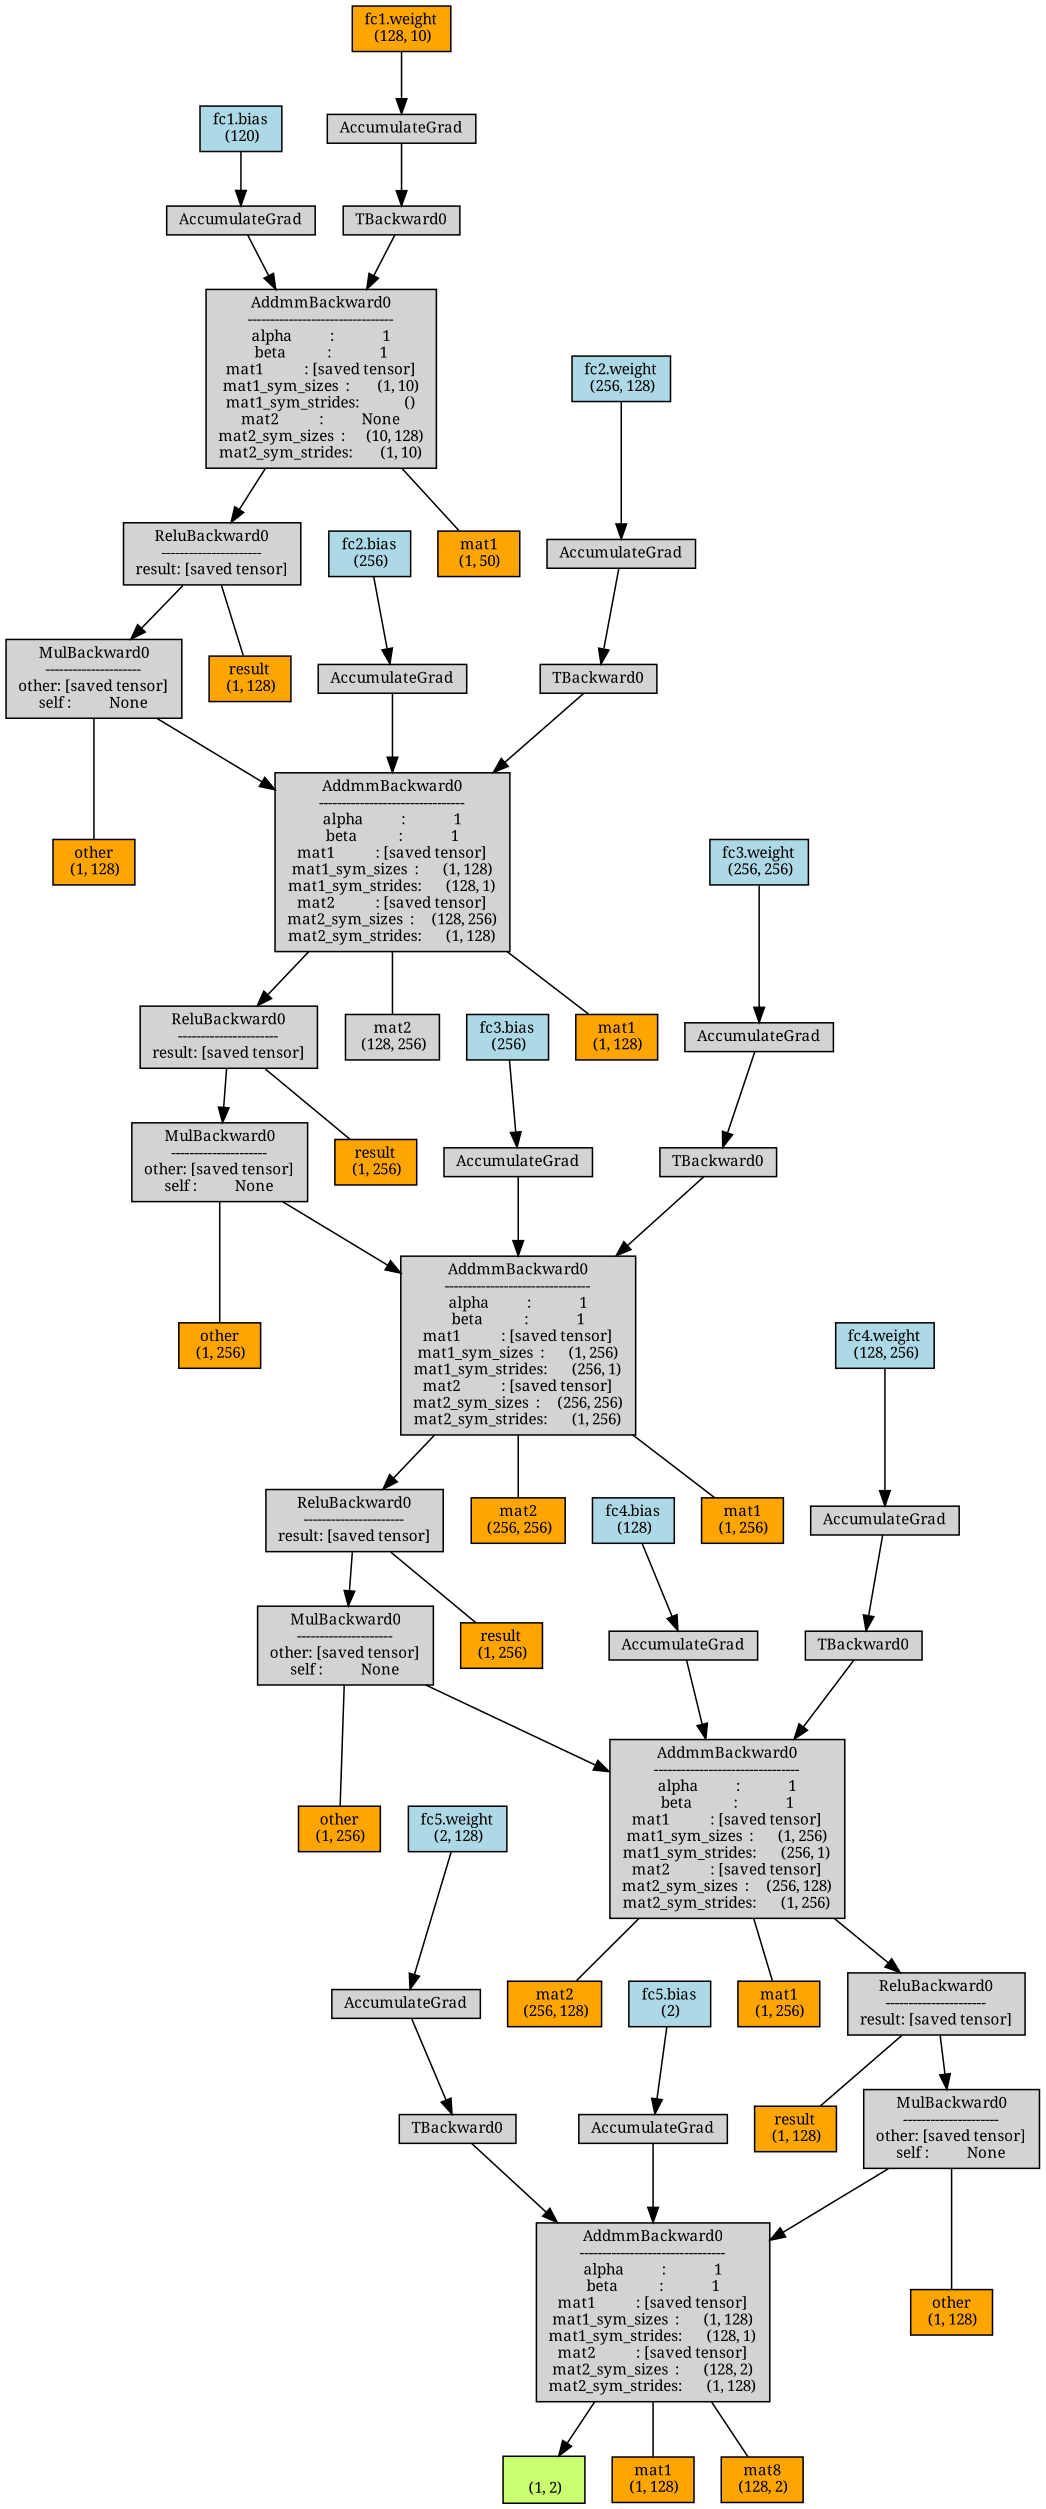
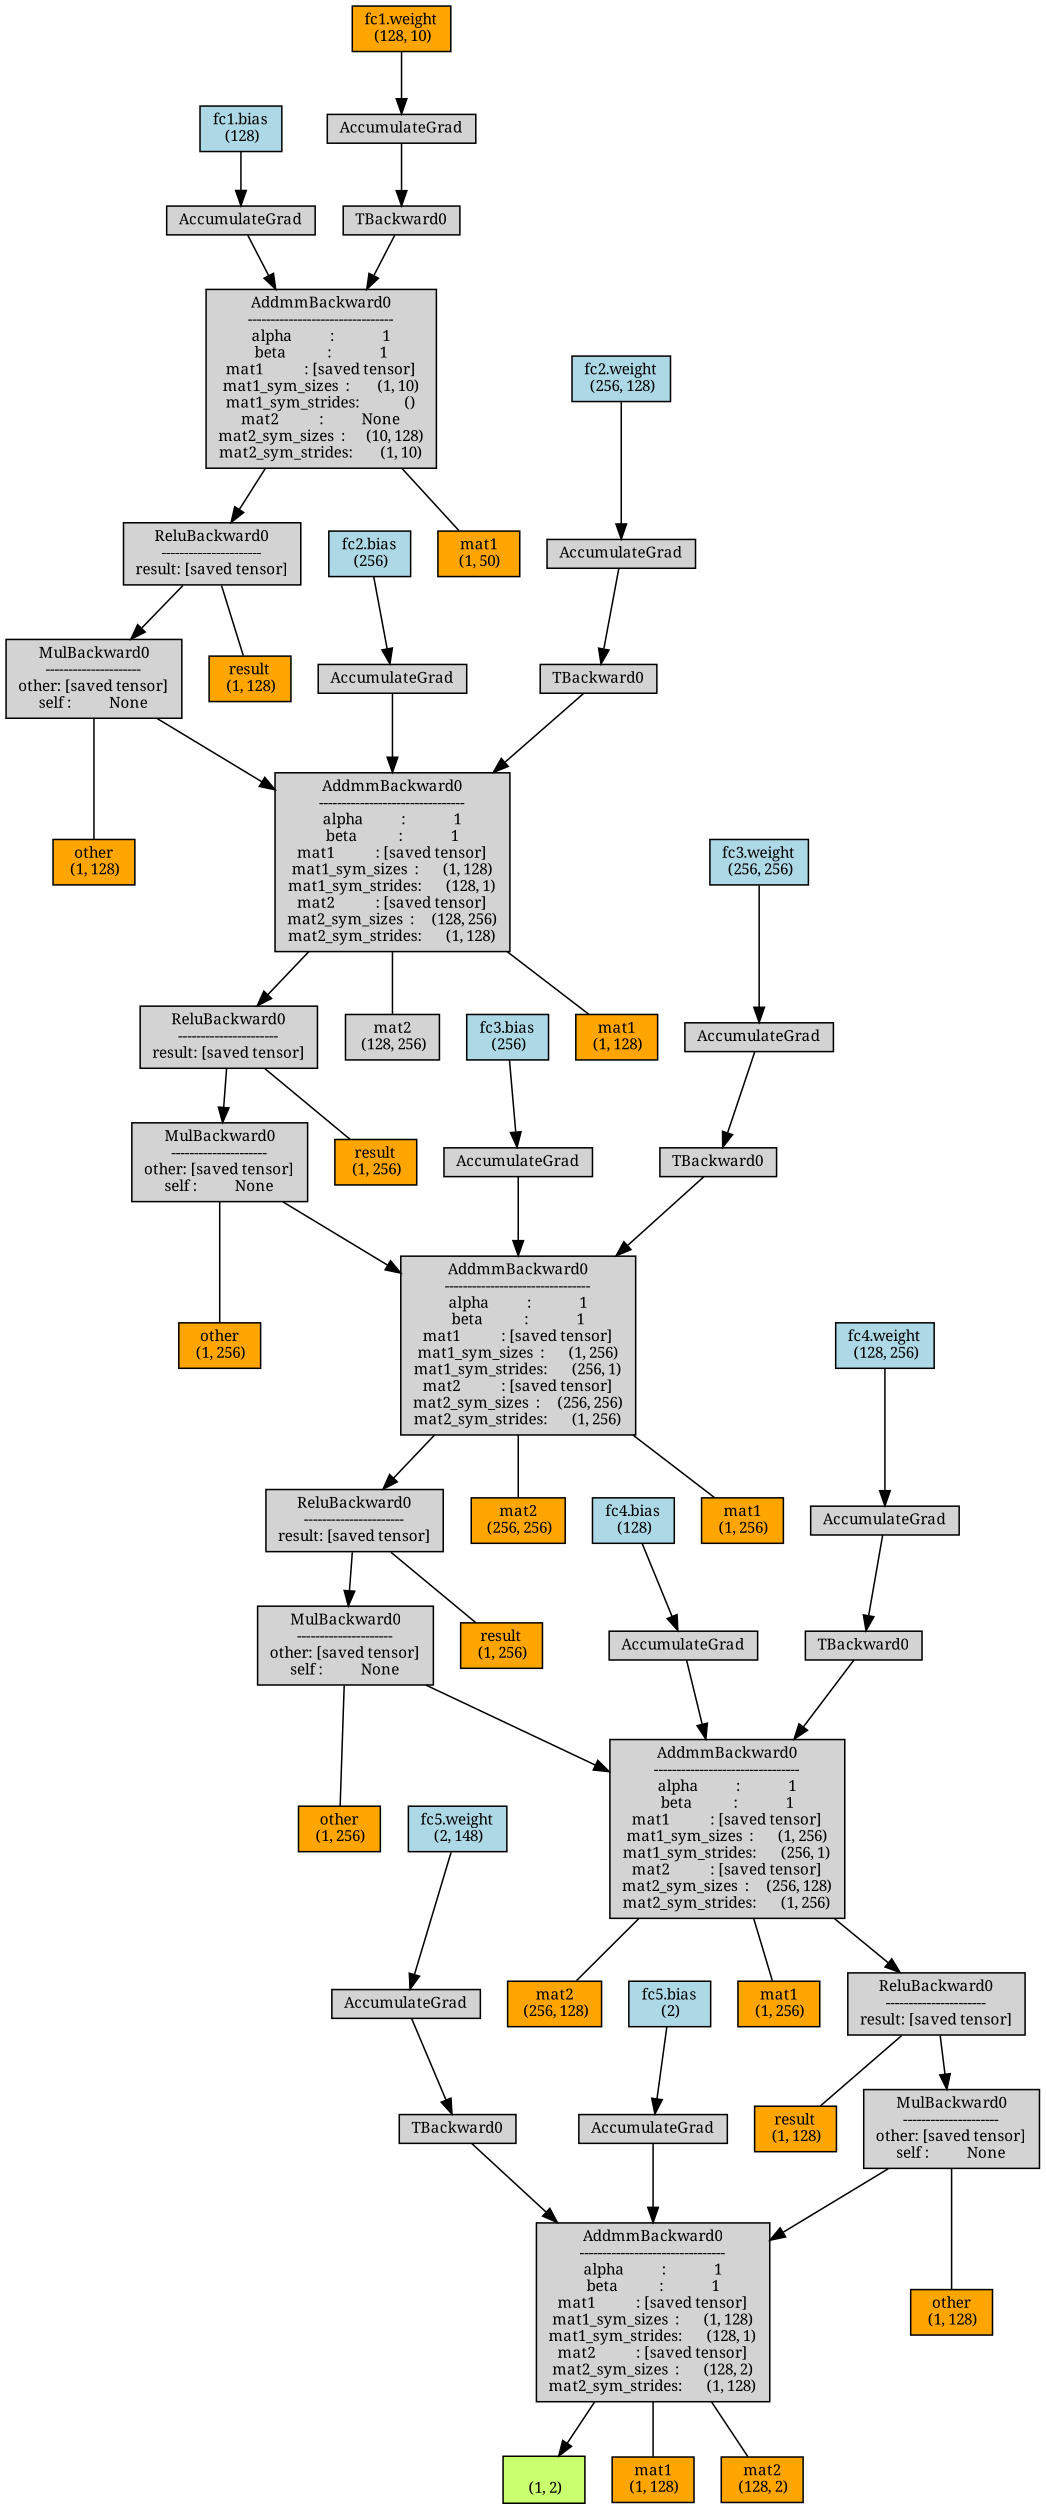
(241, 129) -> (241, 129)
(458, 1829) -> (458, 1829)
(762, 2480) -> (762, 2480)
